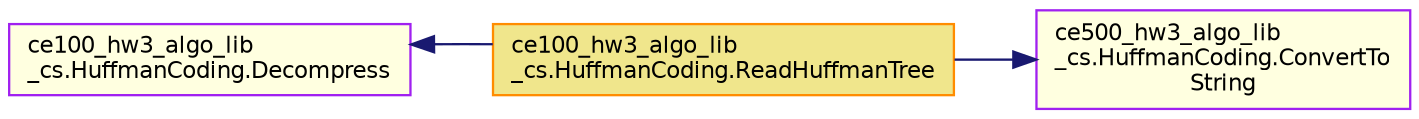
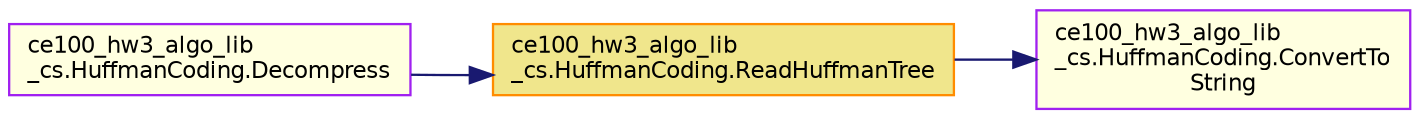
(464, 44) -> (440, 75)
(1223, 60) -> (1223, 60)
